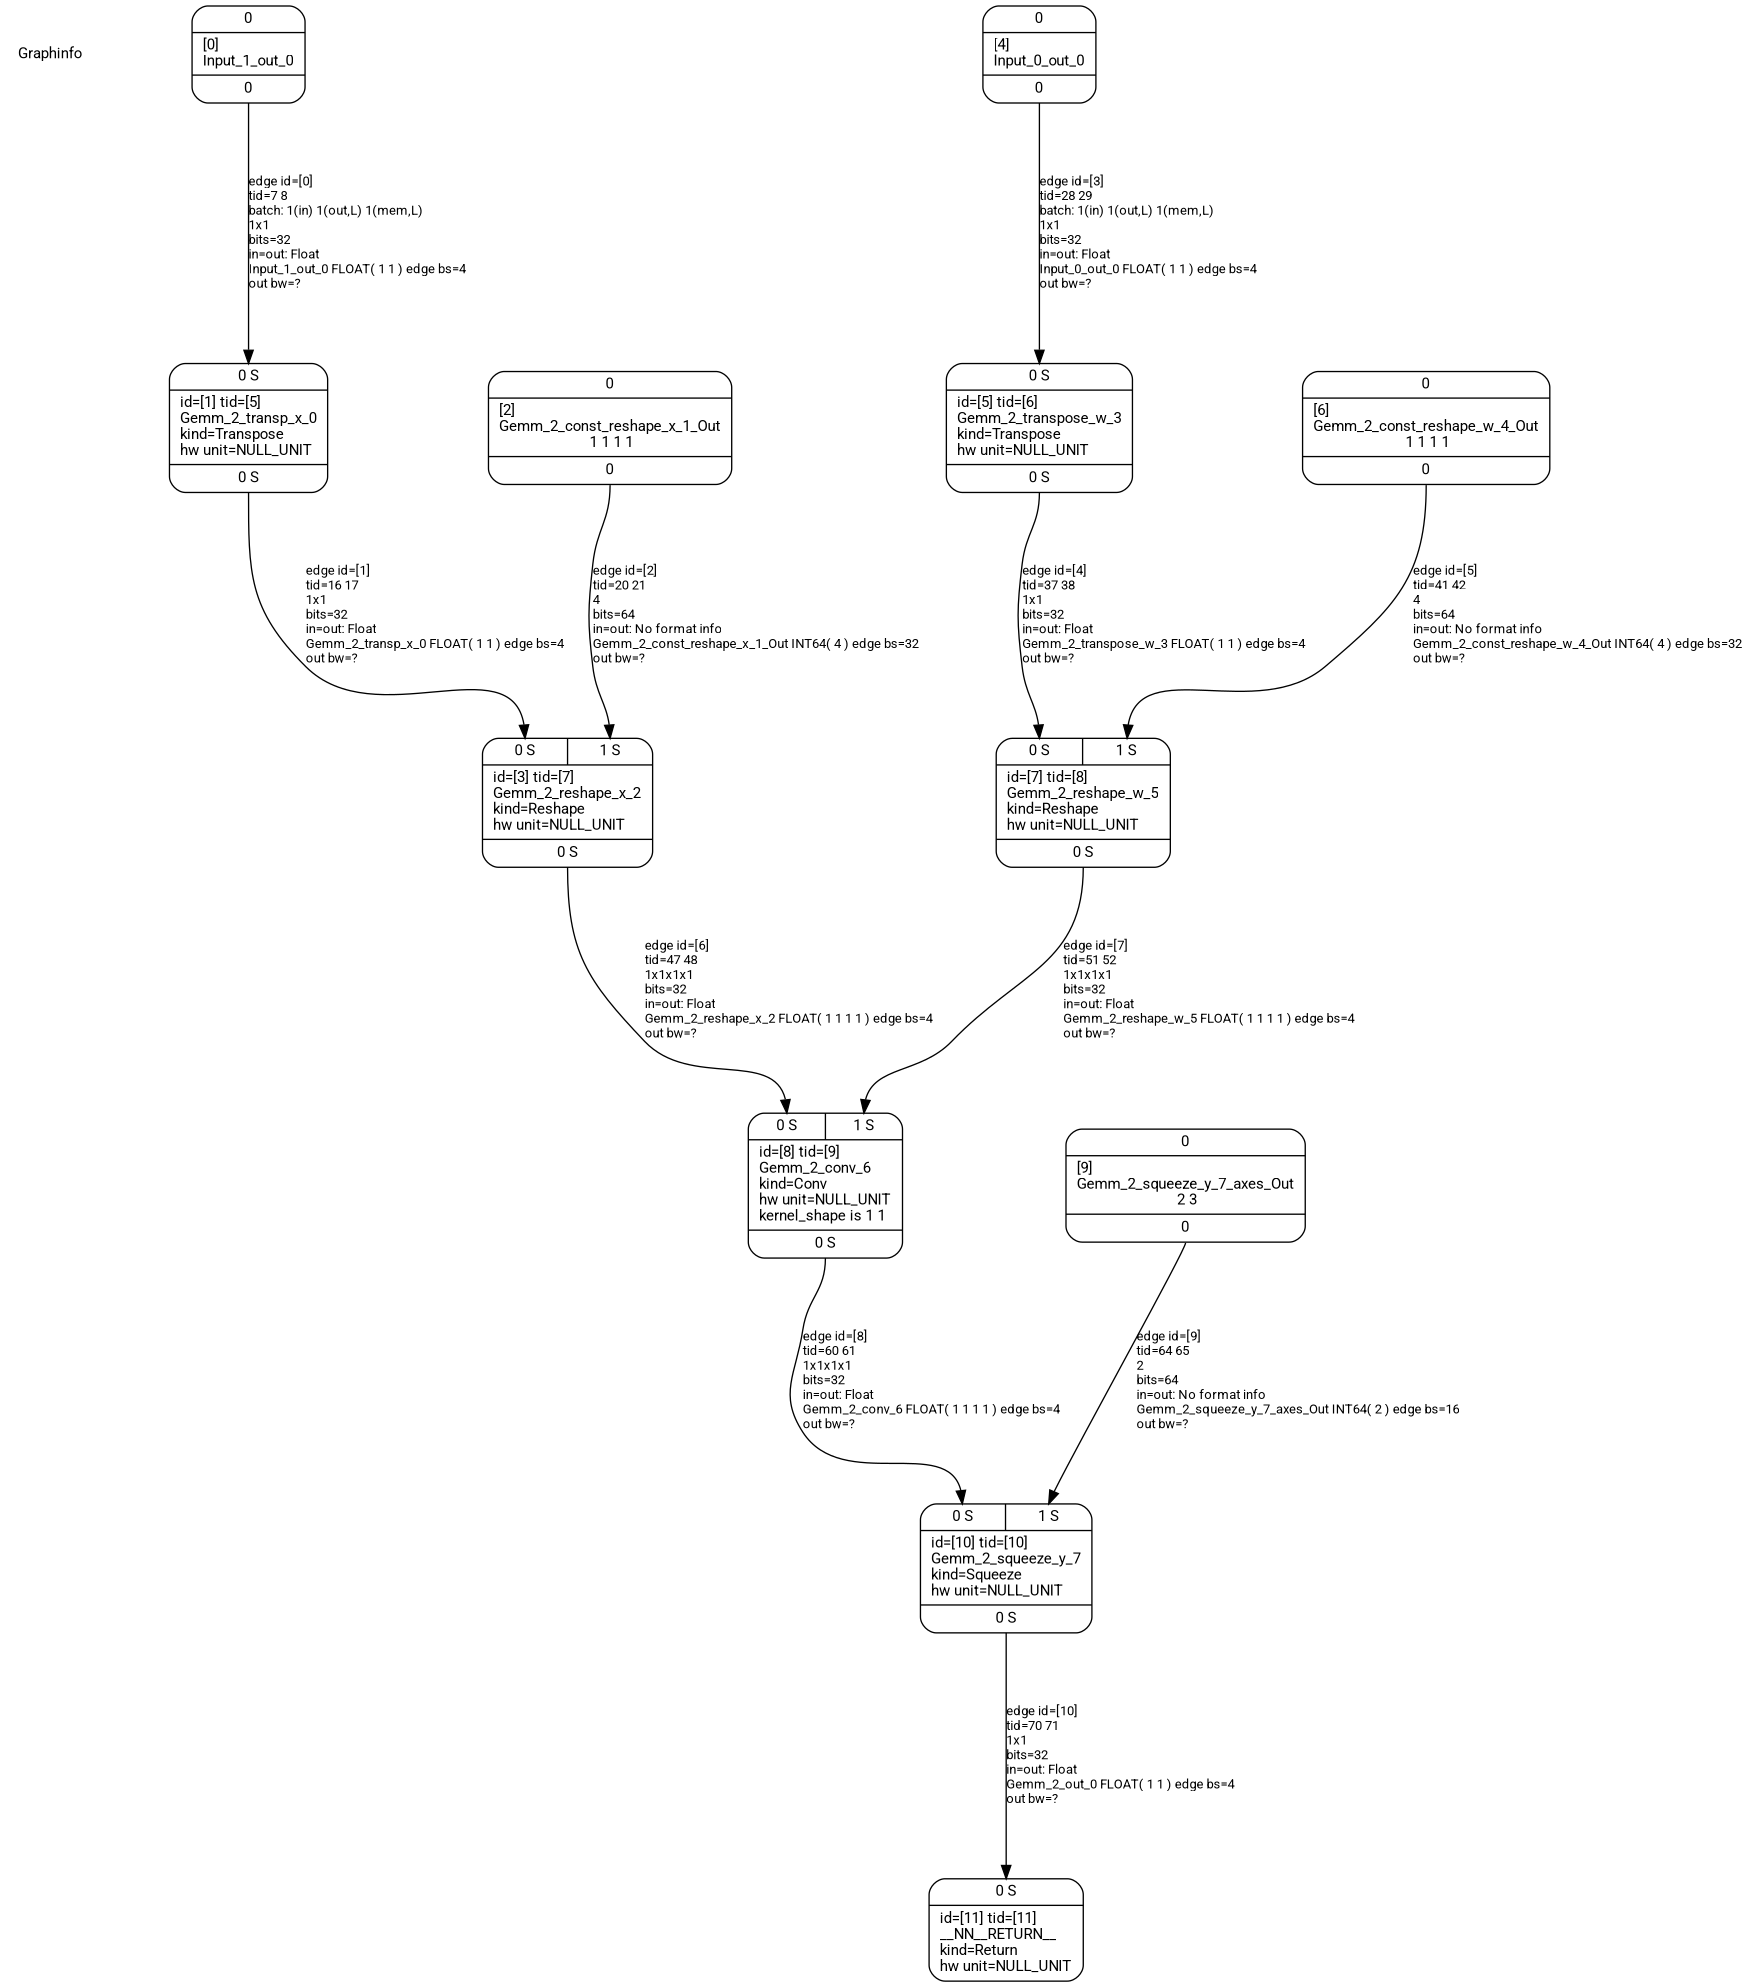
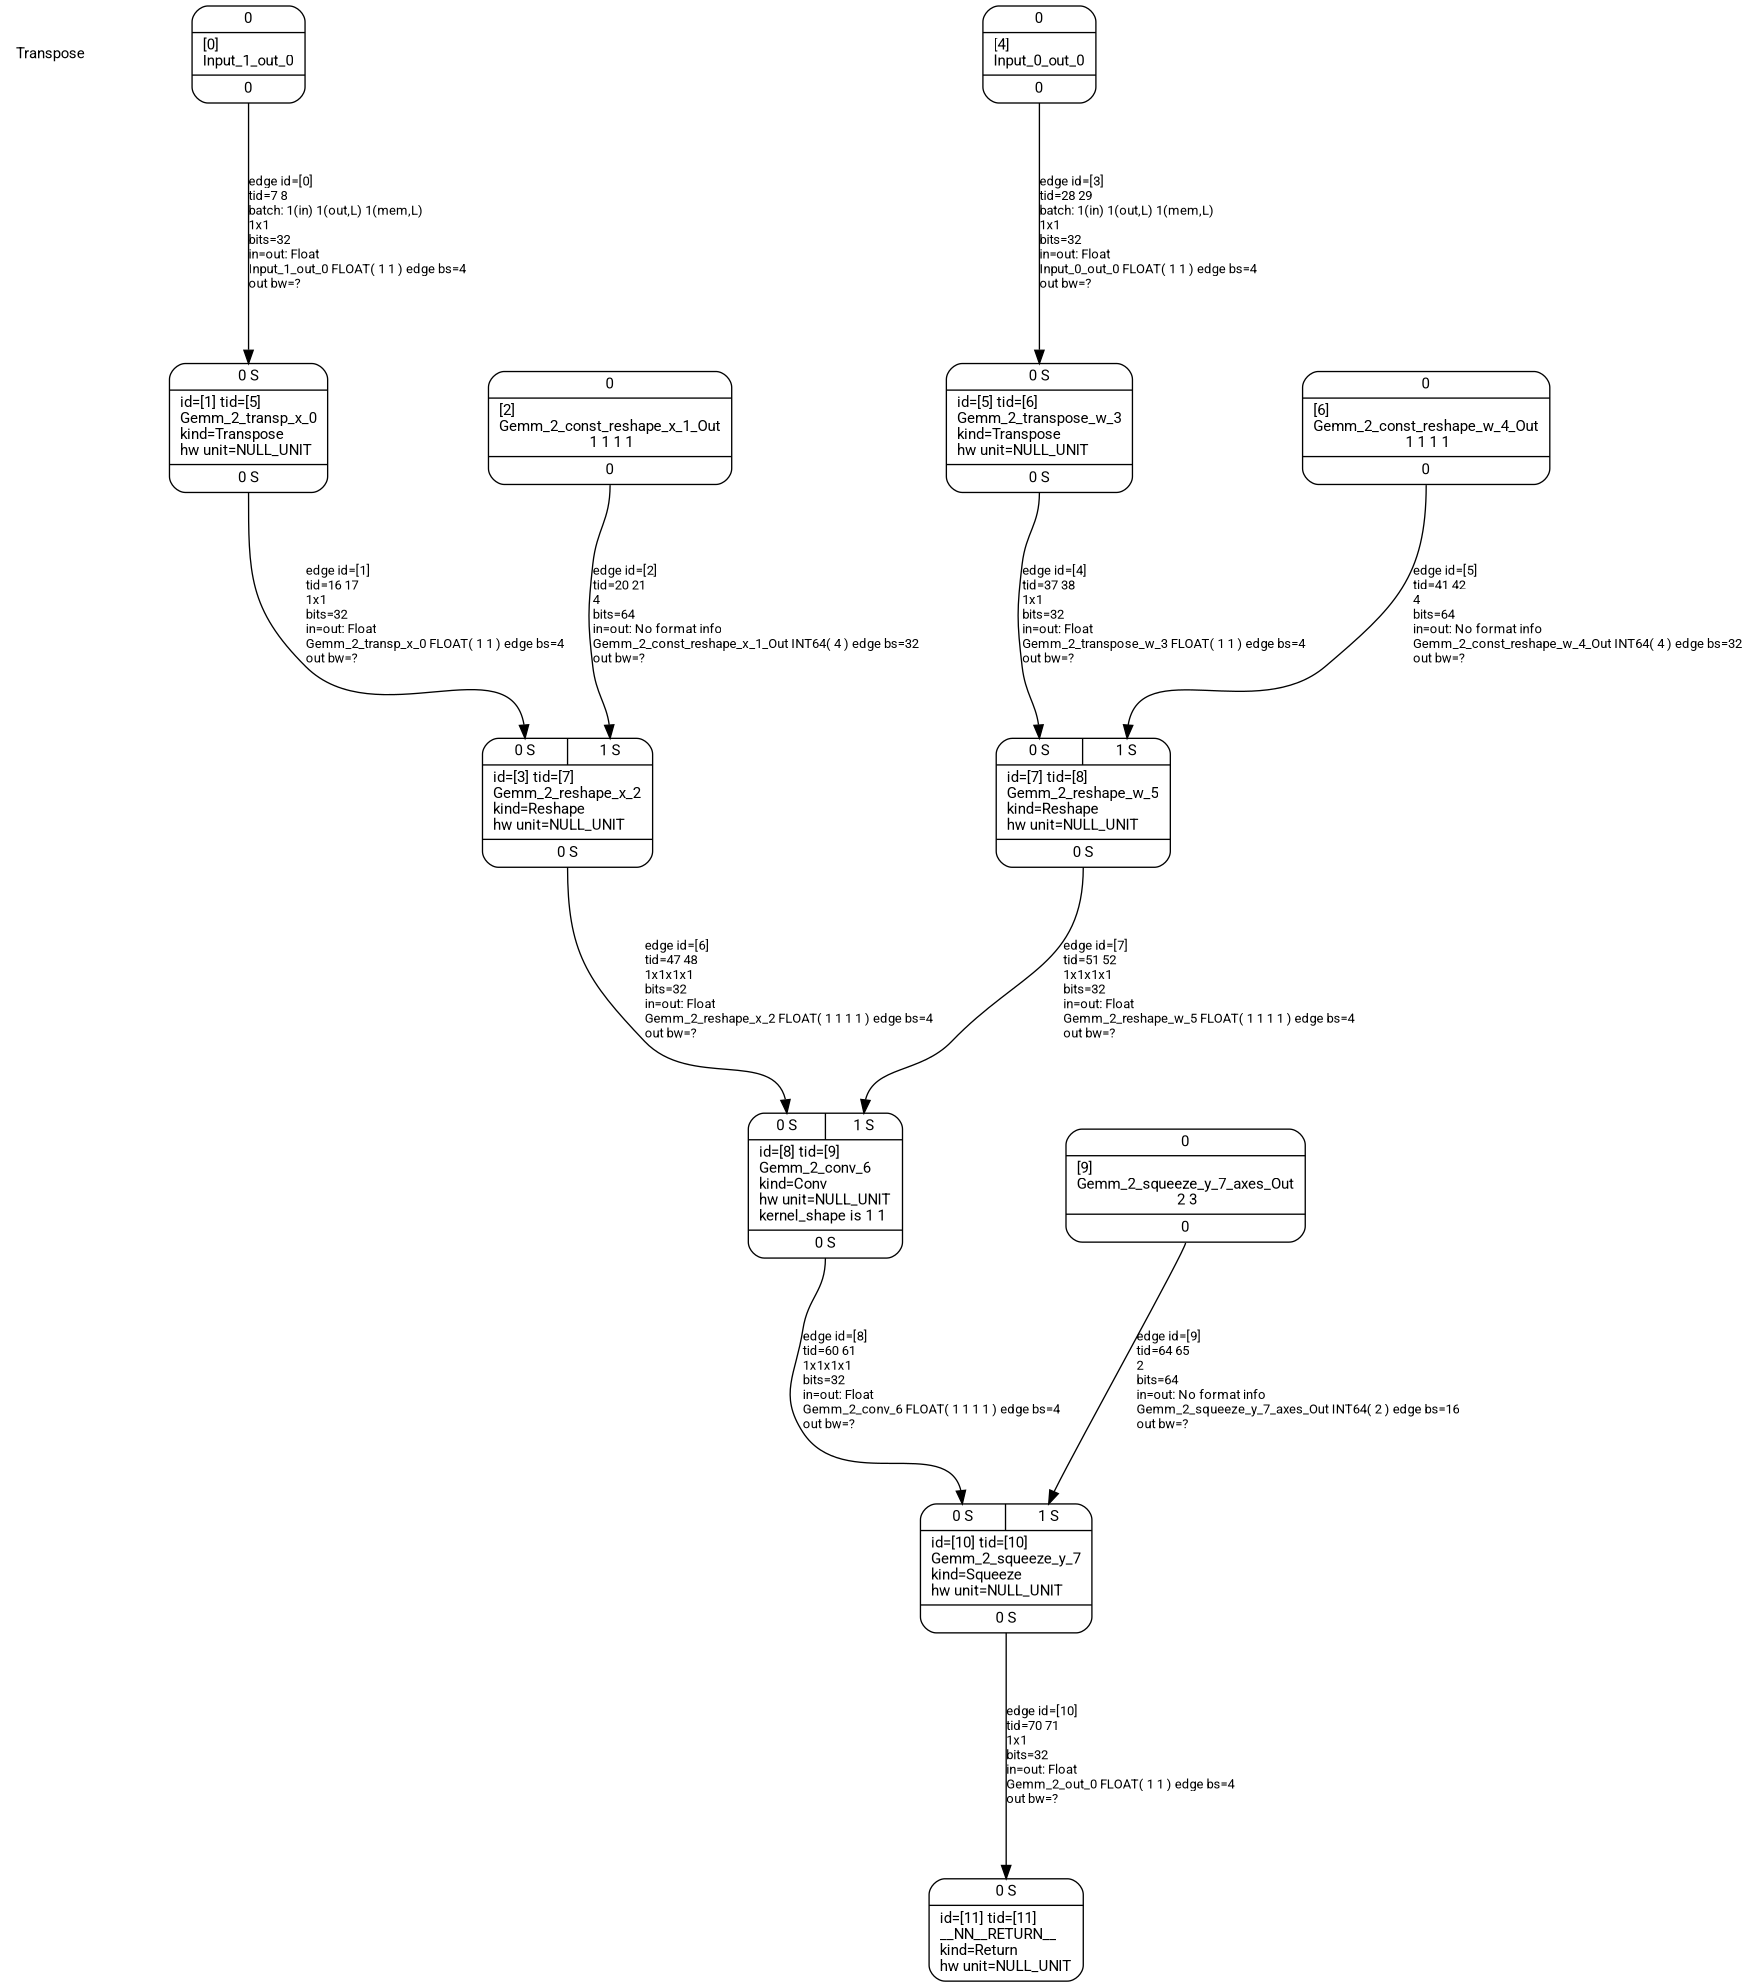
(51, 54) -> (51, 54)
